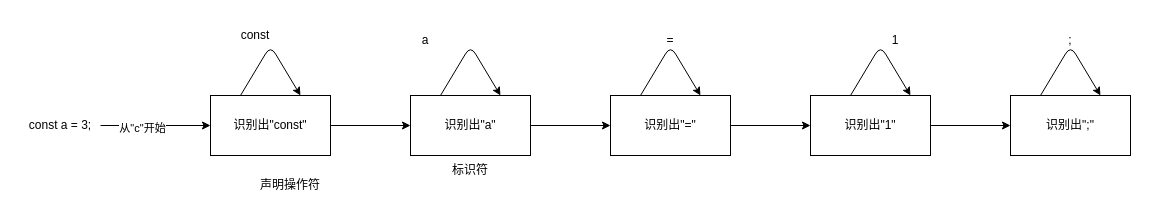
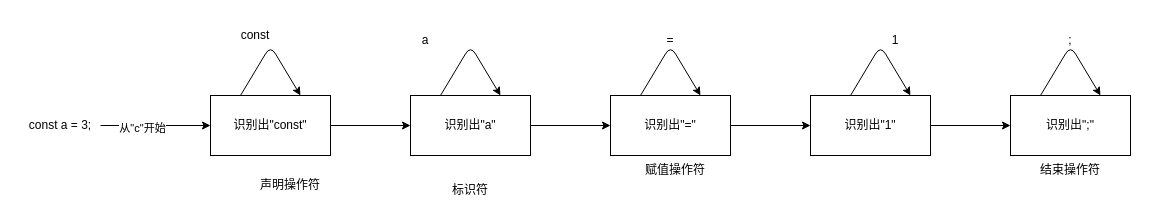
(471, 171) -> (471, 191)
none -> (676, 171)
none -> (1071, 171)
